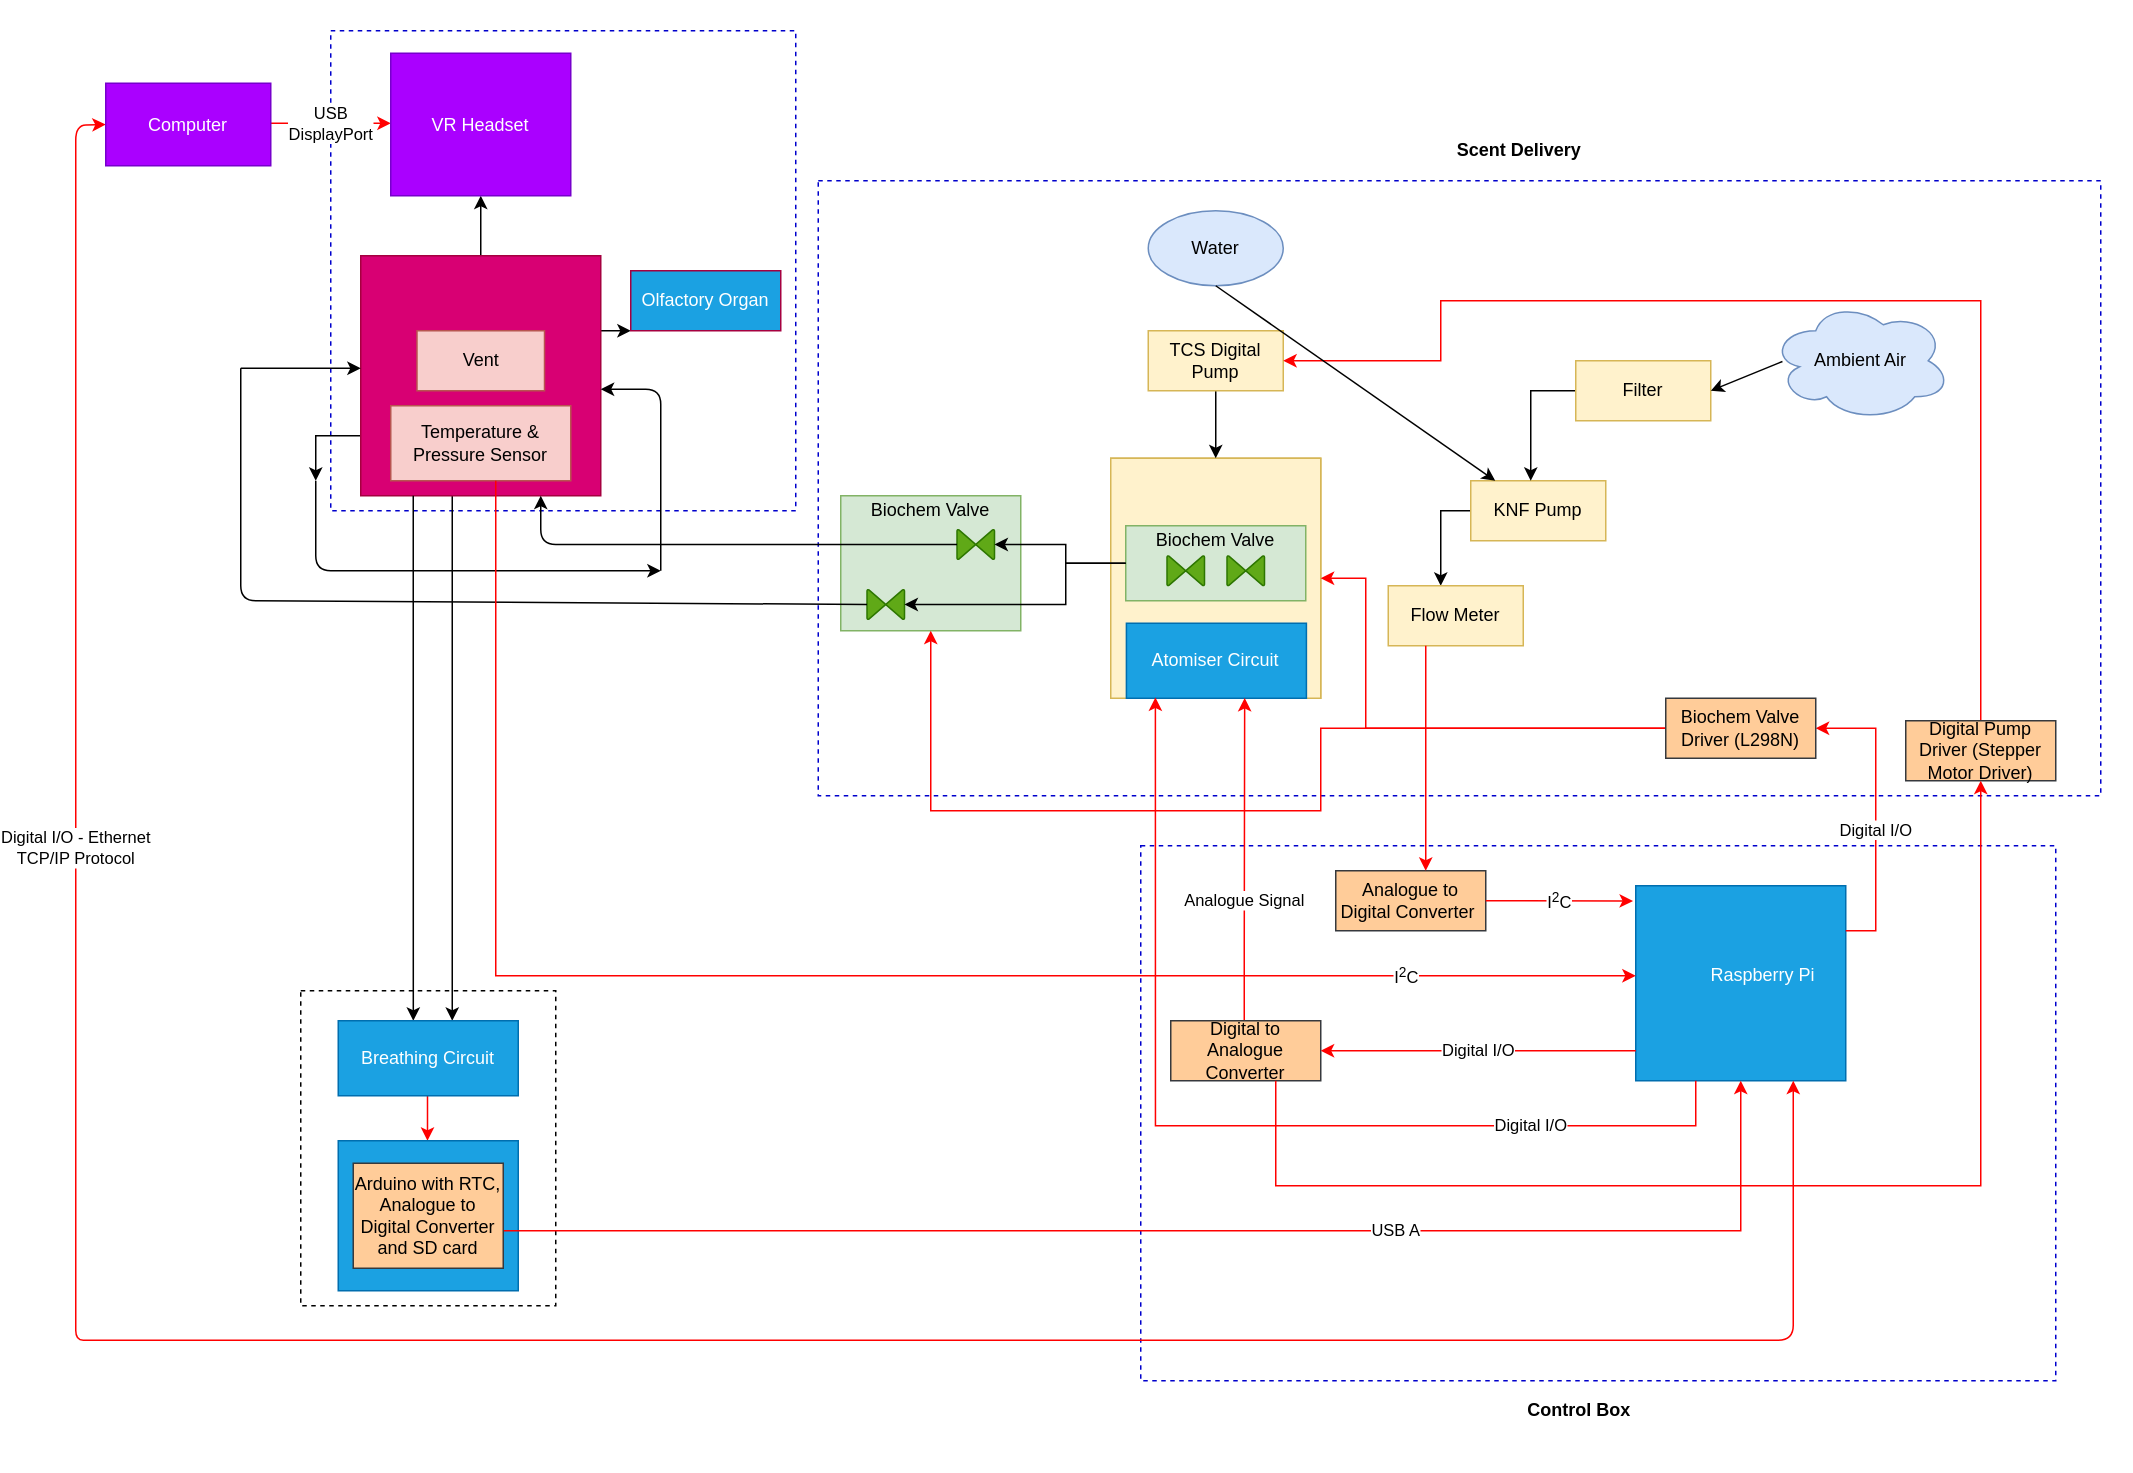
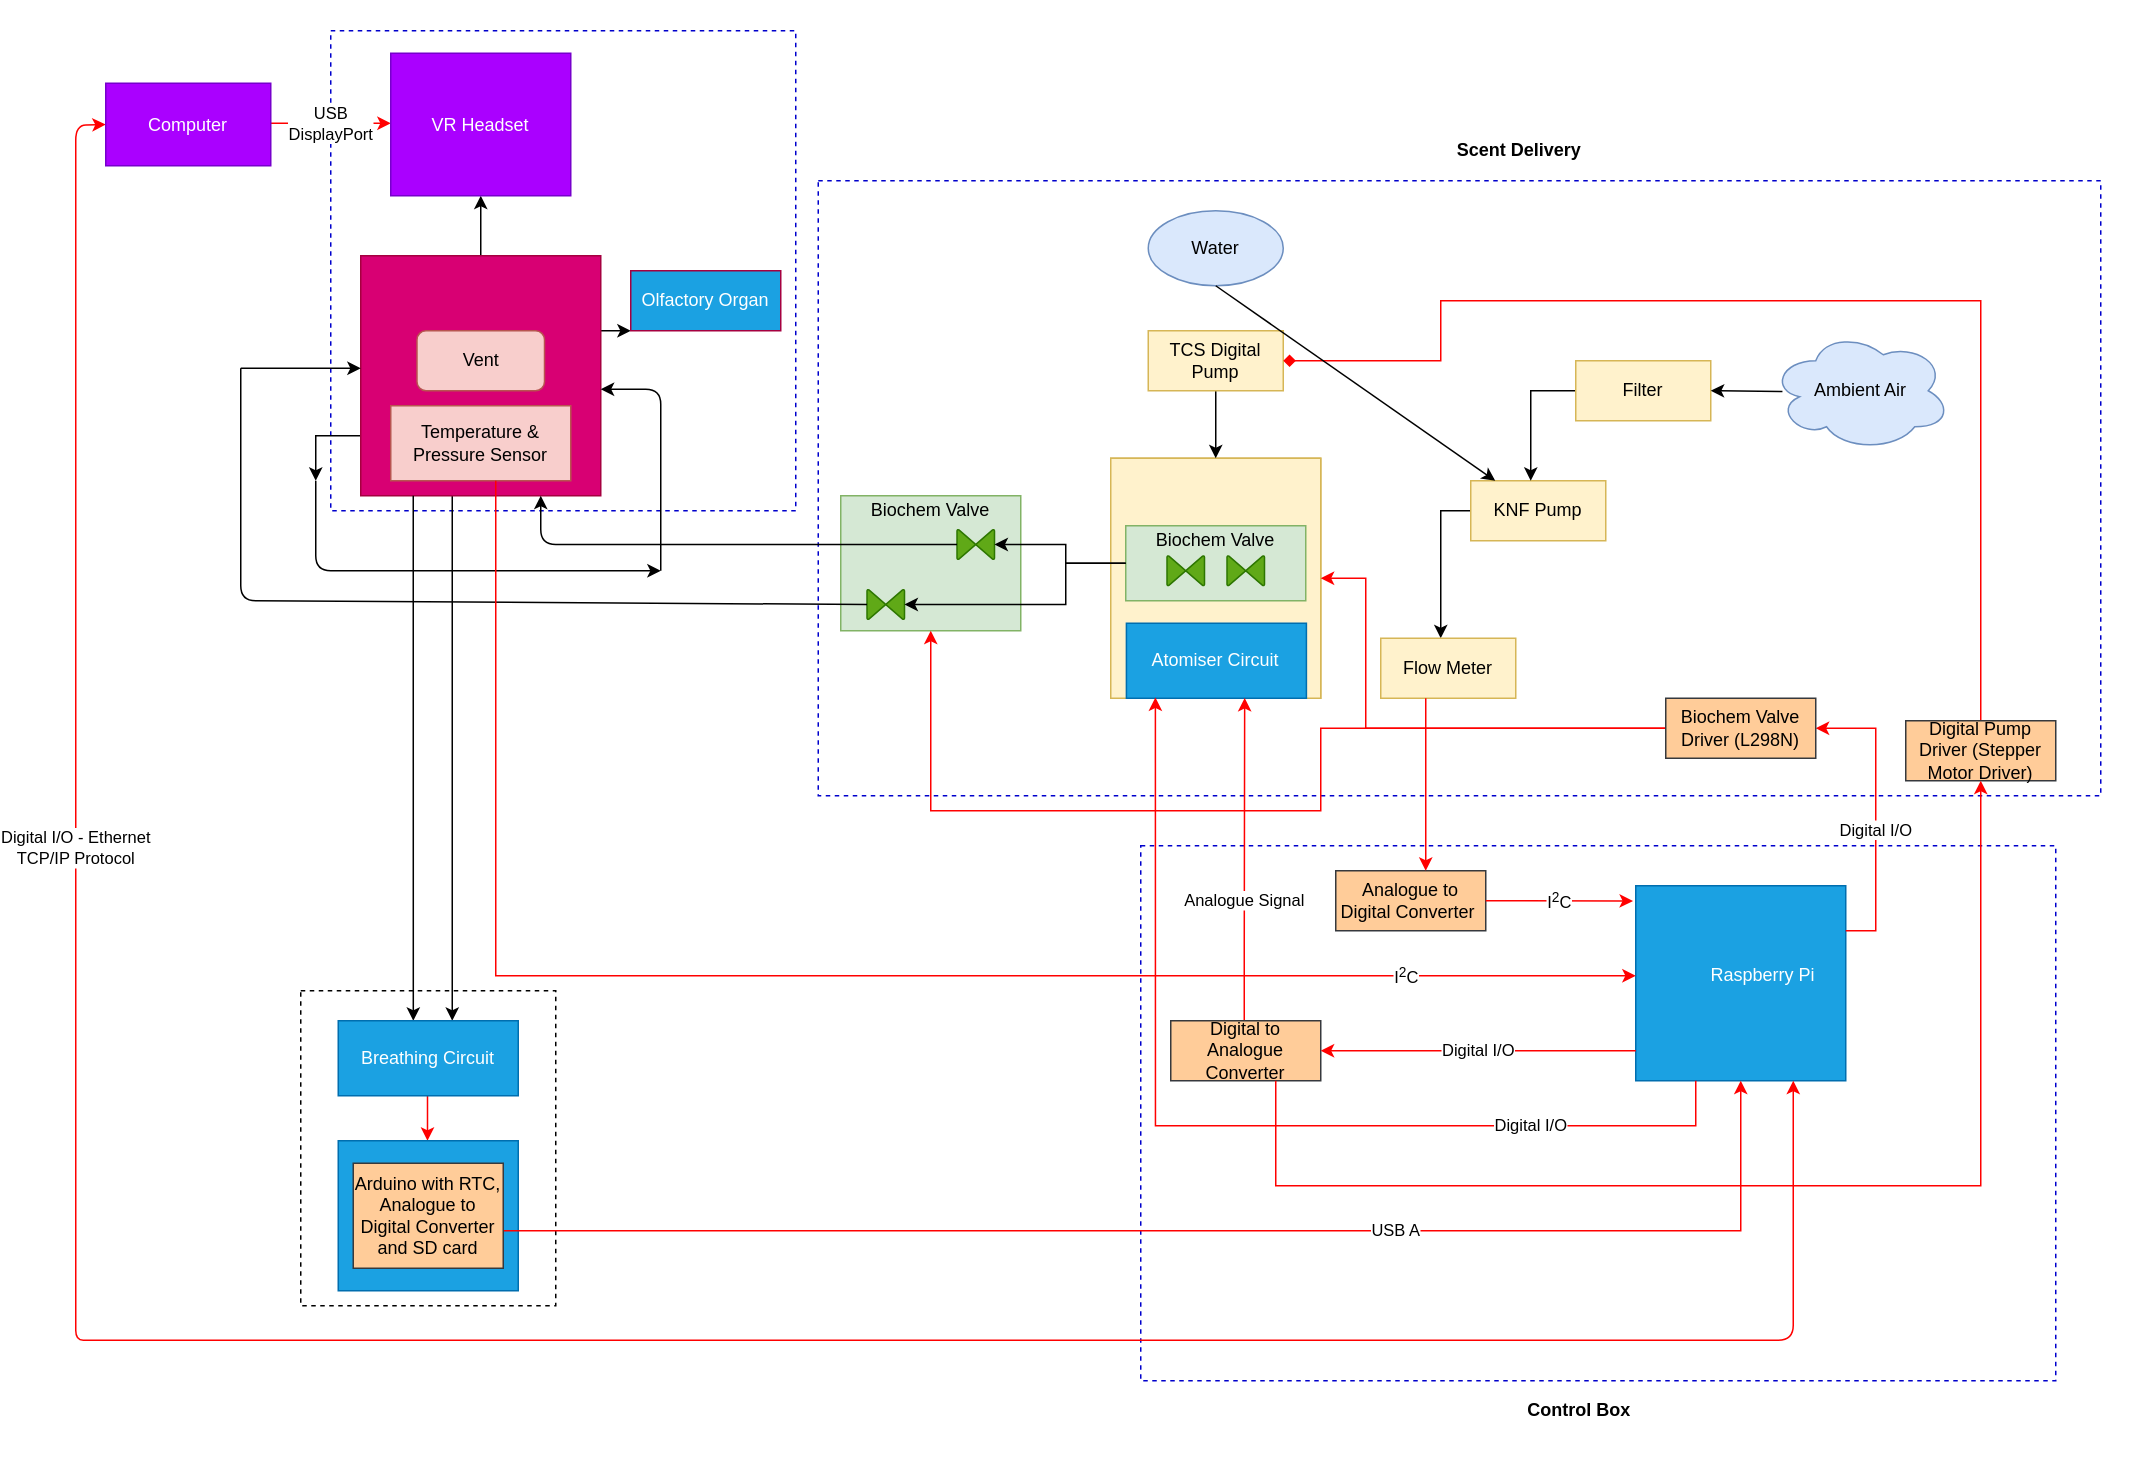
(481, 361) -> (481, 361)
(1295, 361) -> (1296, 361)
(1861, 361) -> (1861, 391)
(1456, 616) -> (1448, 668)
